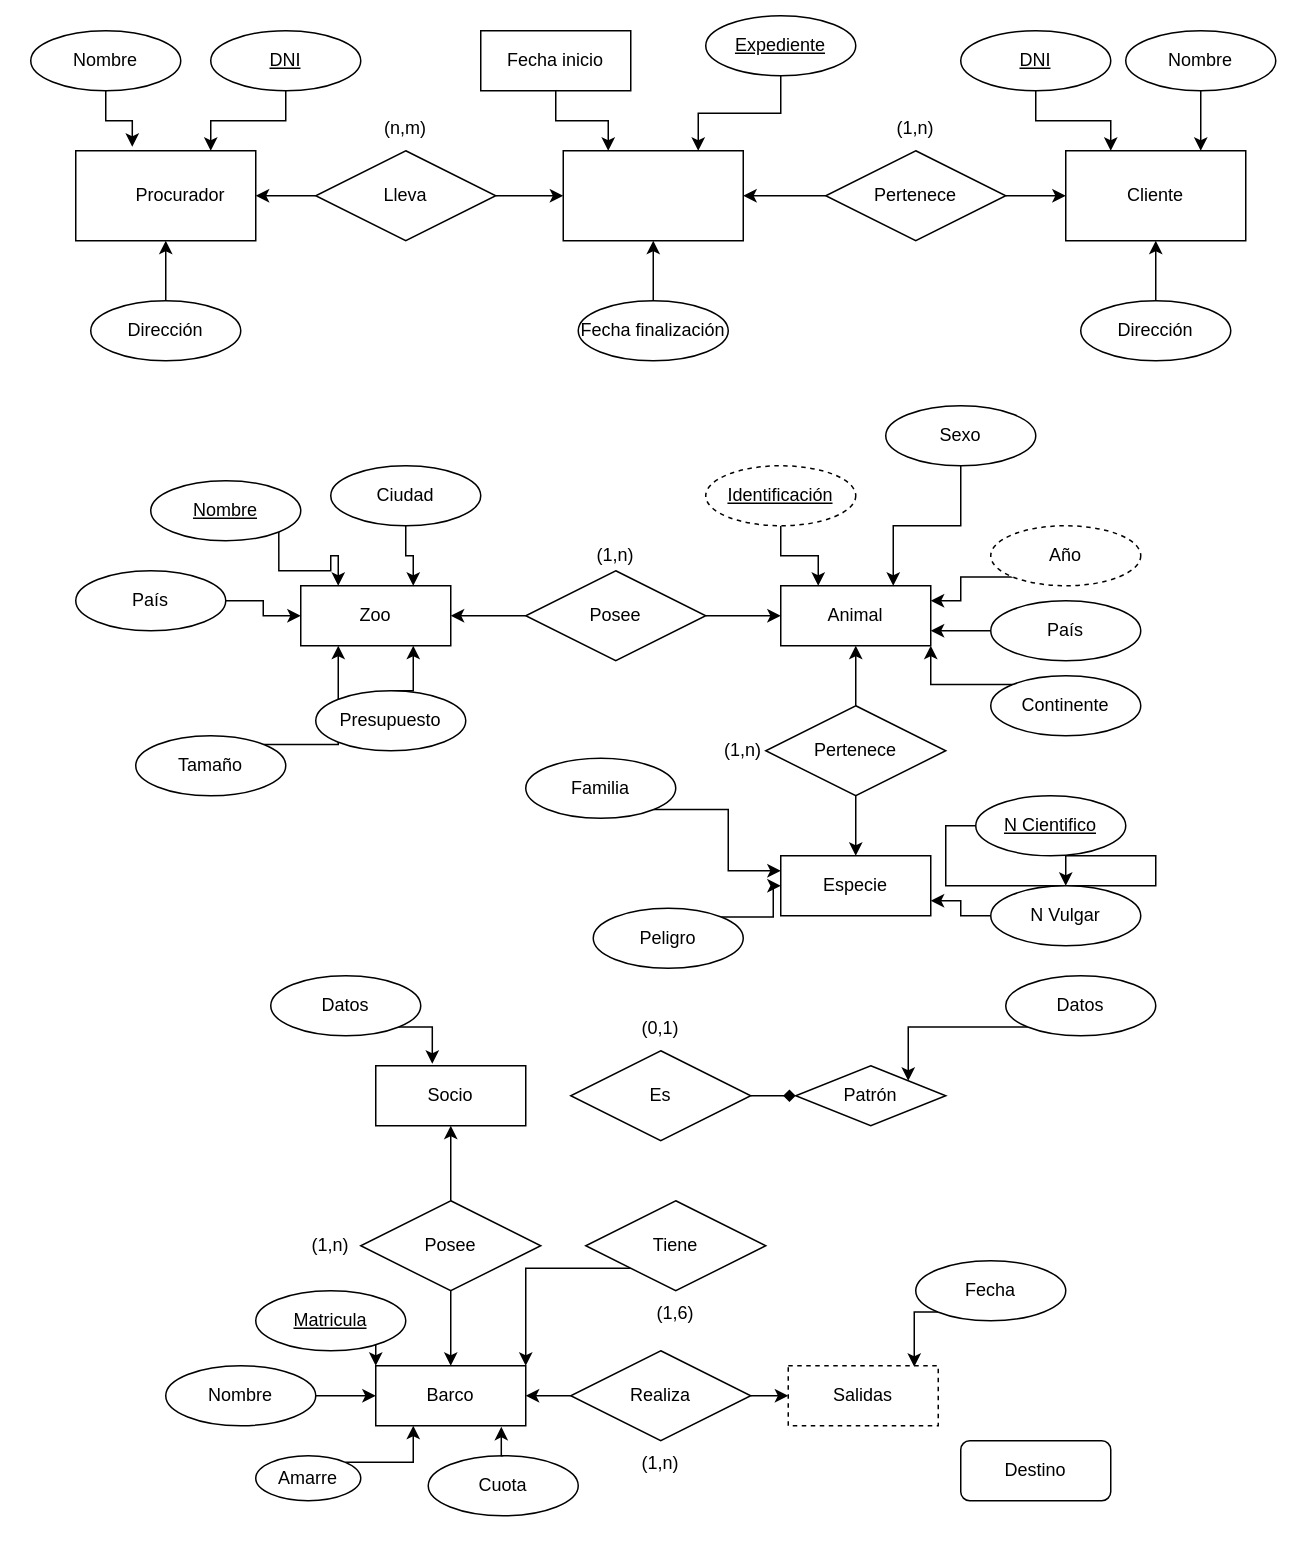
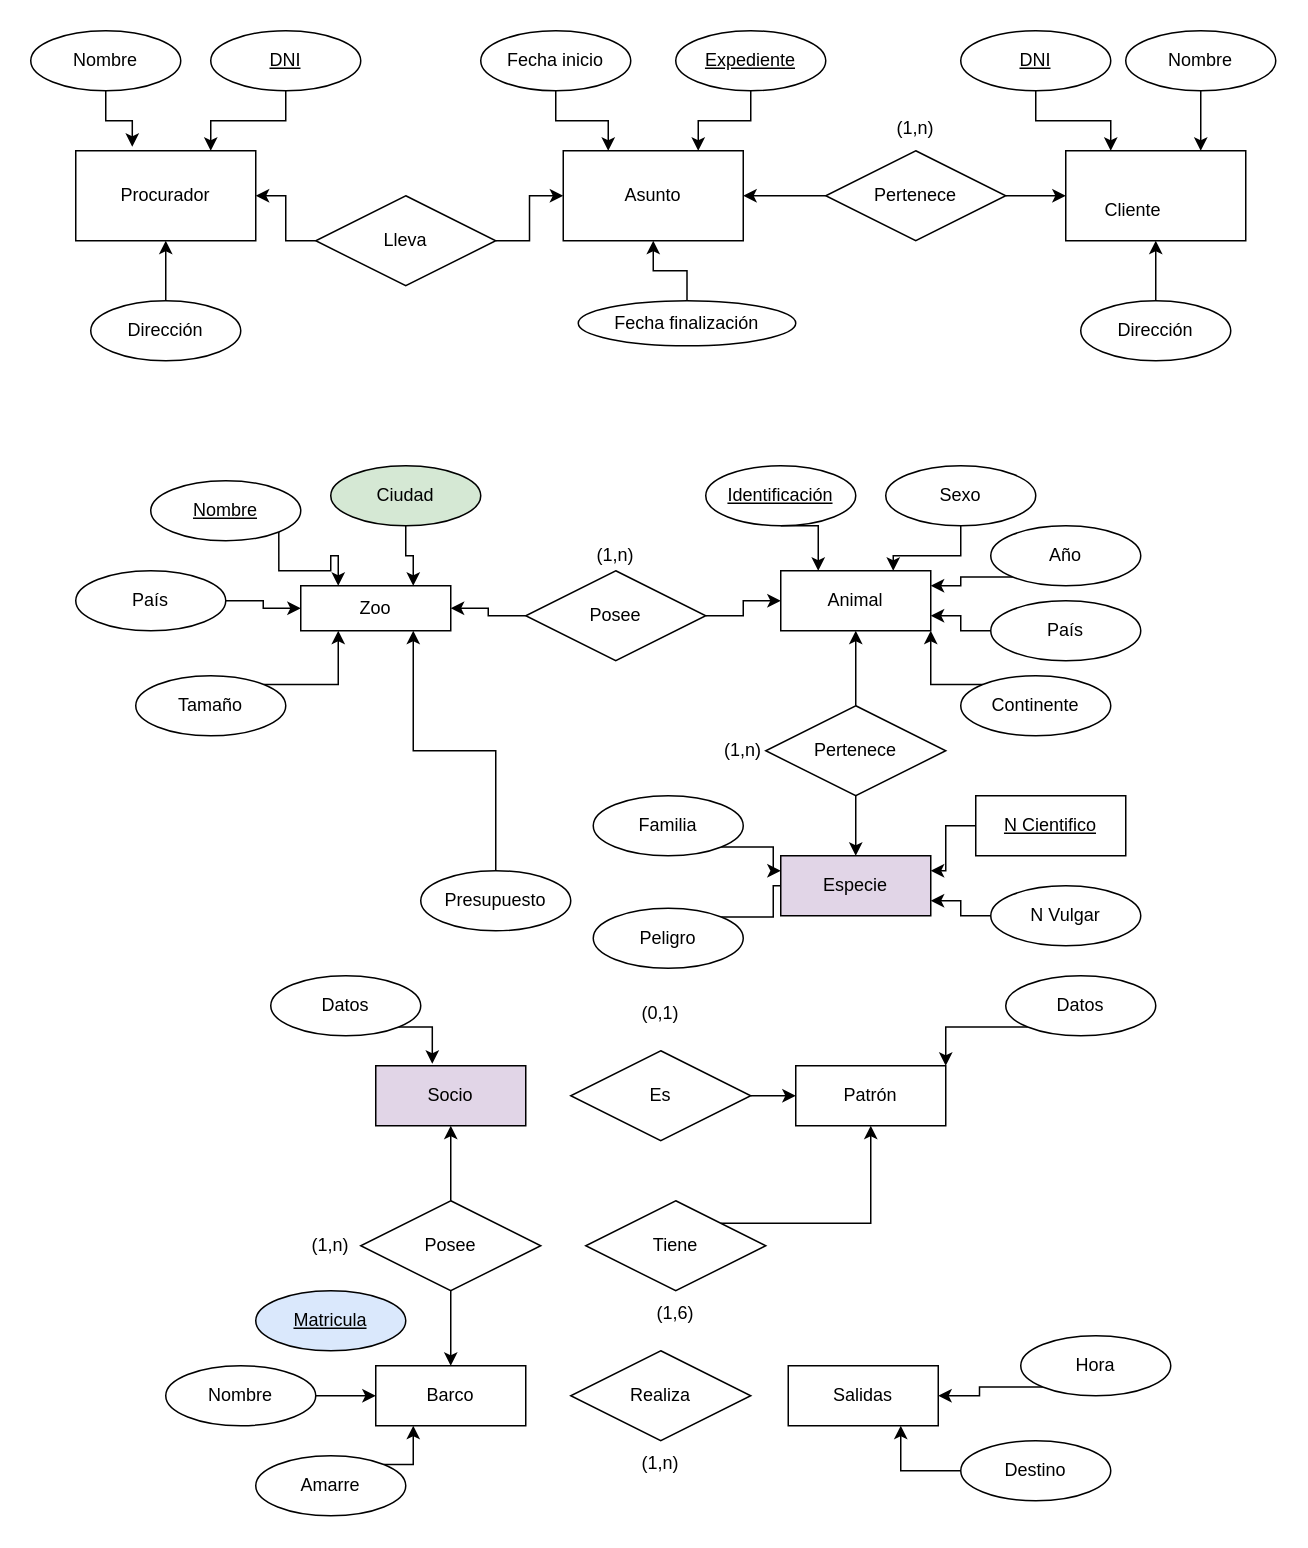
(781, 46) -> (751, 61)
(556, 61) -> (556, 61)
(406, 128) -> none
(181, 196) -> (166, 196)
(406, 196) -> (406, 241)
none -> (653, 196)
(1156, 196) -> (1133, 211)
(653, 331) -> (687, 323)
(961, 436) -> (961, 496)
(406, 496) -> (406, 496)
(781, 496) -> (781, 496)
(1066, 556) -> (1066, 556)
(376, 616) -> (376, 608)
(856, 616) -> (856, 601)
(1066, 706) -> (1036, 706)
(391, 721) -> (496, 901)
(211, 766) -> (211, 706)
(601, 788) -> (668, 826)
(1051, 826) -> (1051, 826)
(856, 886) -> (856, 886)
(1149, 886) -> (945, 871)
(773, 888) -> (773, 886)
(661, 1028) -> (661, 1013)
(451, 1096) -> (451, 1096)
(783, 1096) -> (784, 1096)
(871, 1096) -> (871, 1096)
none -> (839, 1223)
(535, 1268) -> none
(991, 1291) -> none
(331, 1321) -> (331, 1321)
(914, 1323) -> none
(376, 1350) -> none
none -> (1096, 1366)
none -> (992, 1387)
(554, 1396) -> none
(764, 1396) -> none
(863, 1396) -> (863, 1396)
(501, 1447) -> none
none -> (914, 1471)
(1036, 1471) -> (1036, 1471)
(308, 1478) -> (331, 1486)
(503, 1486) -> none
